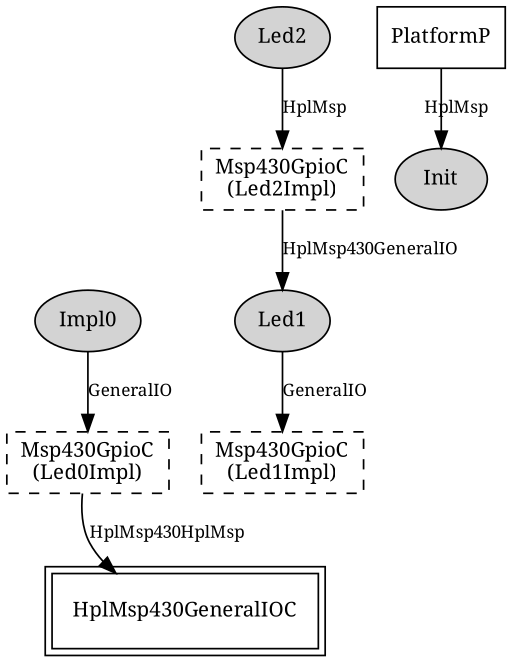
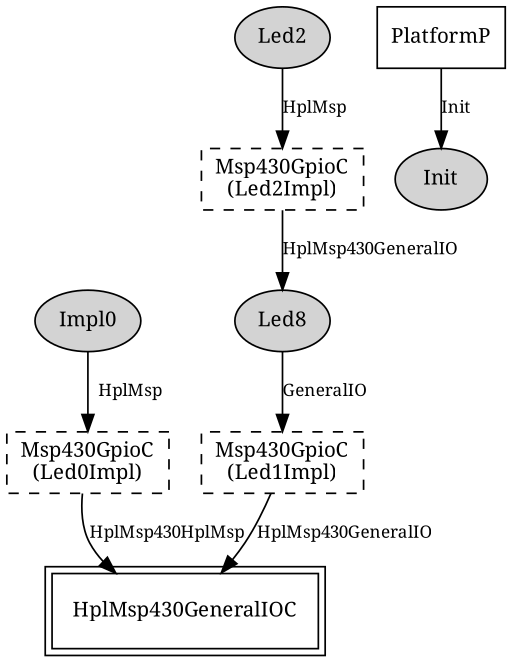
(457, 108) -> (457, 108)
(282, 321) -> (282, 321)
(131, 392) -> (131, 392)
none -> (254, 528)
